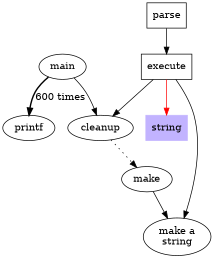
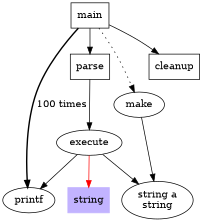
none -> (90, 38)
(63, 67) -> (90, 15)
(167, 67) -> (89, 143)
(136, 95) -> (61, 169)
(60, 97) -> (62, 105)
(101, 128) -> (174, 67)
(121, 151) -> (117, 56)
(177, 237) -> (157, 200)
